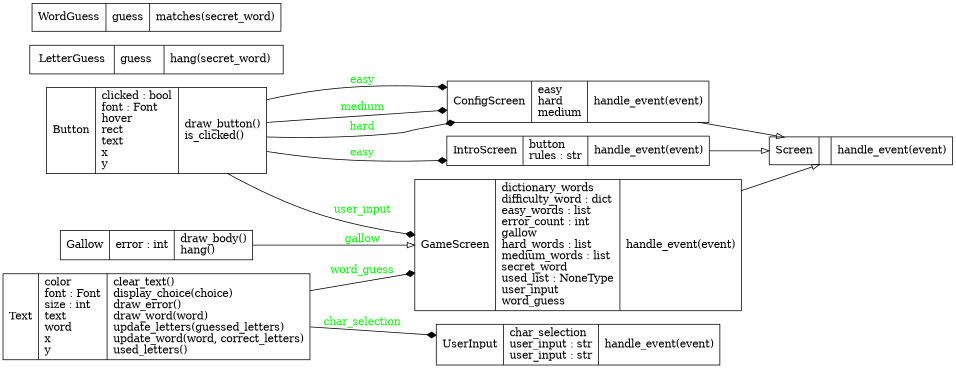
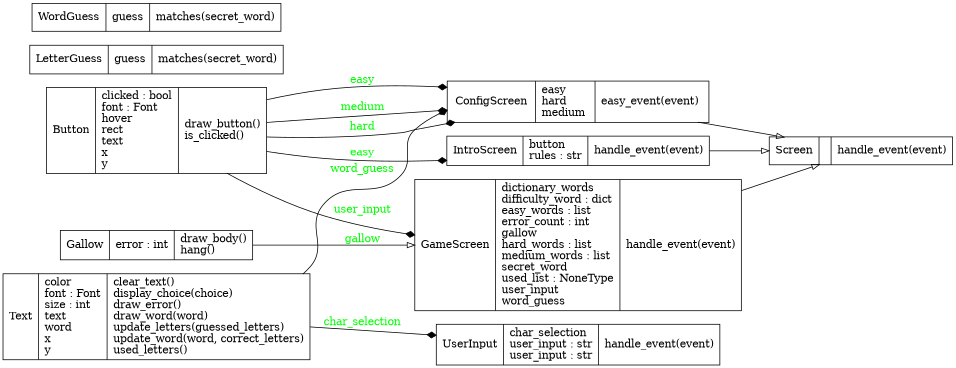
(220, 59) -> (218, 59)
(648, 101) -> (650, 101)
(358, 283) -> (363, 189)
